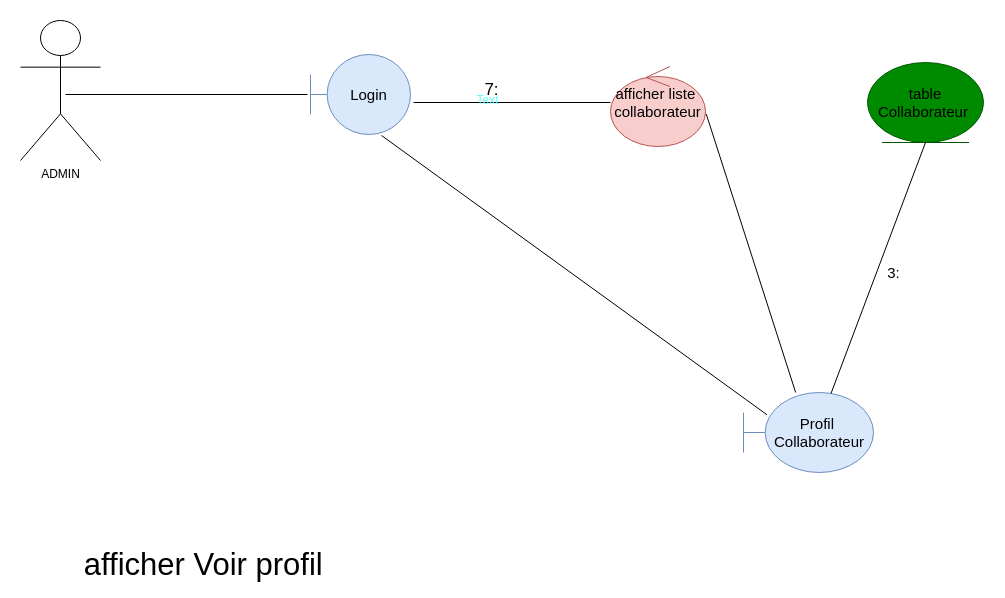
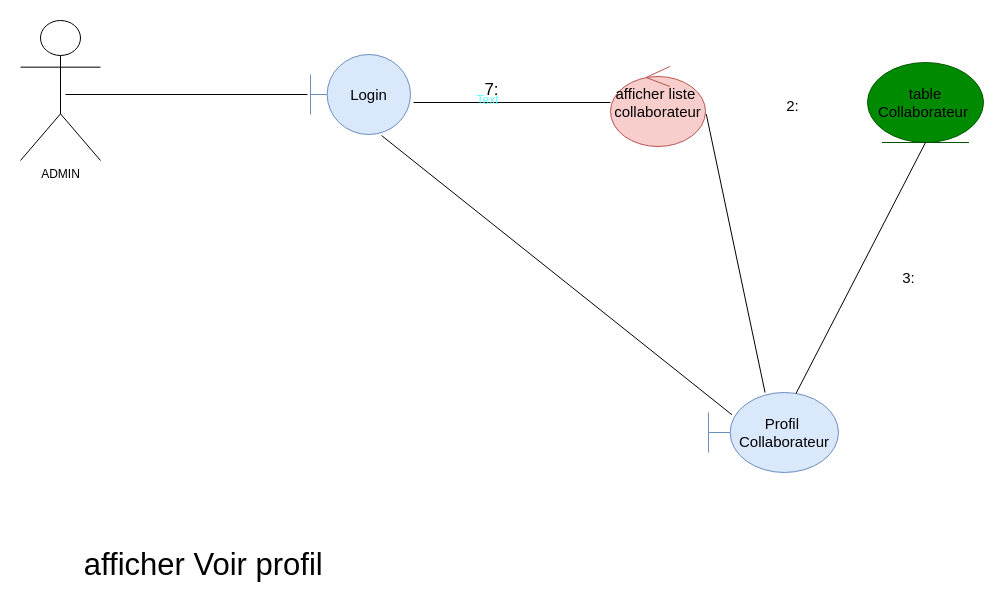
none -> (792, 105)
(893, 272) -> (908, 277)
(809, 433) -> (774, 433)
